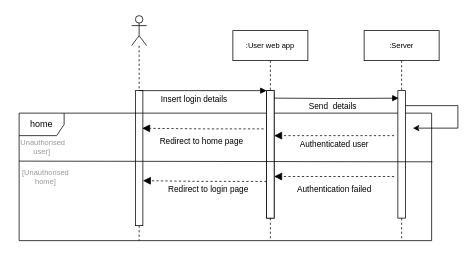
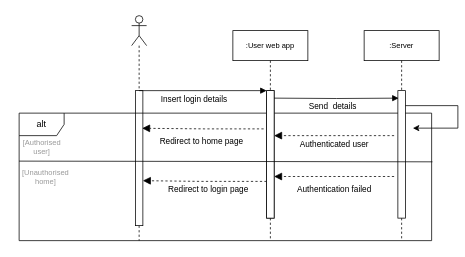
(42, 124) -> (42, 124)
(42, 147) -> (42, 147)
